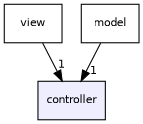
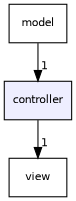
(50, 57) -> (38, 134)
